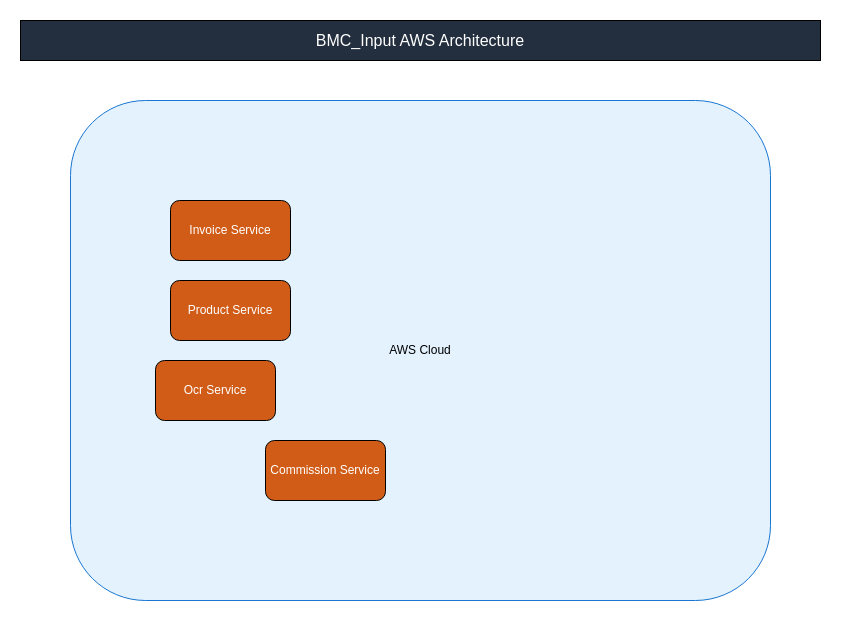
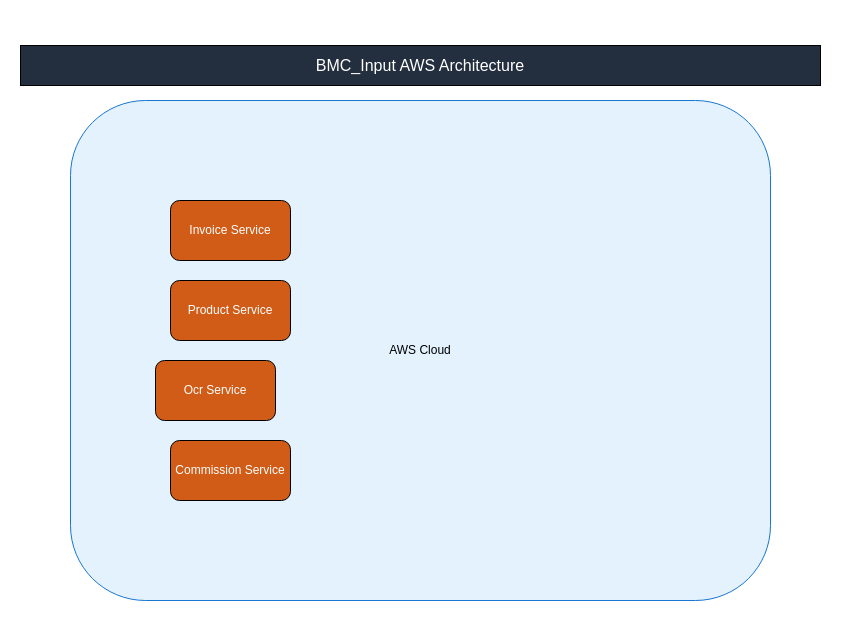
(421, 41) -> (421, 66)
(326, 471) -> (231, 471)
